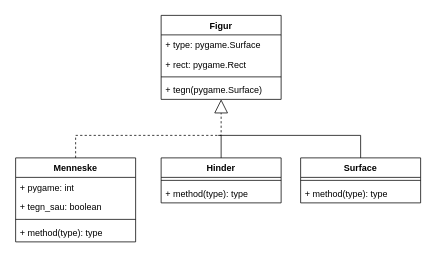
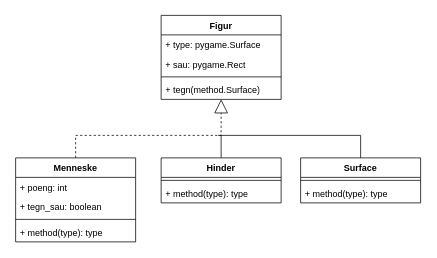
(209, 65) -> (206, 65)
(218, 91) -> (218, 91)
(48, 188) -> (45, 188)
